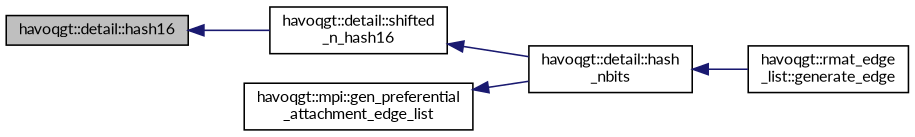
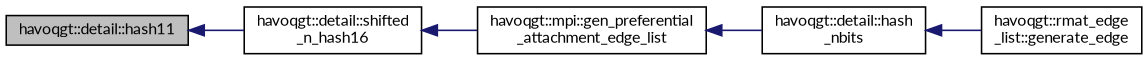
(97, 30) -> (97, 30)
(496, 52) -> (457, 30)
